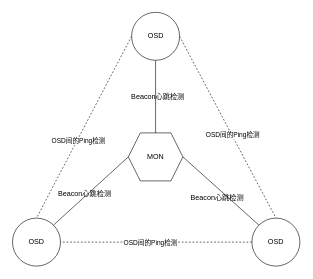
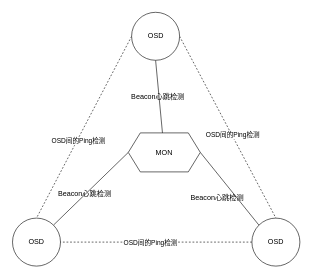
(155, 157) -> (164, 152)
